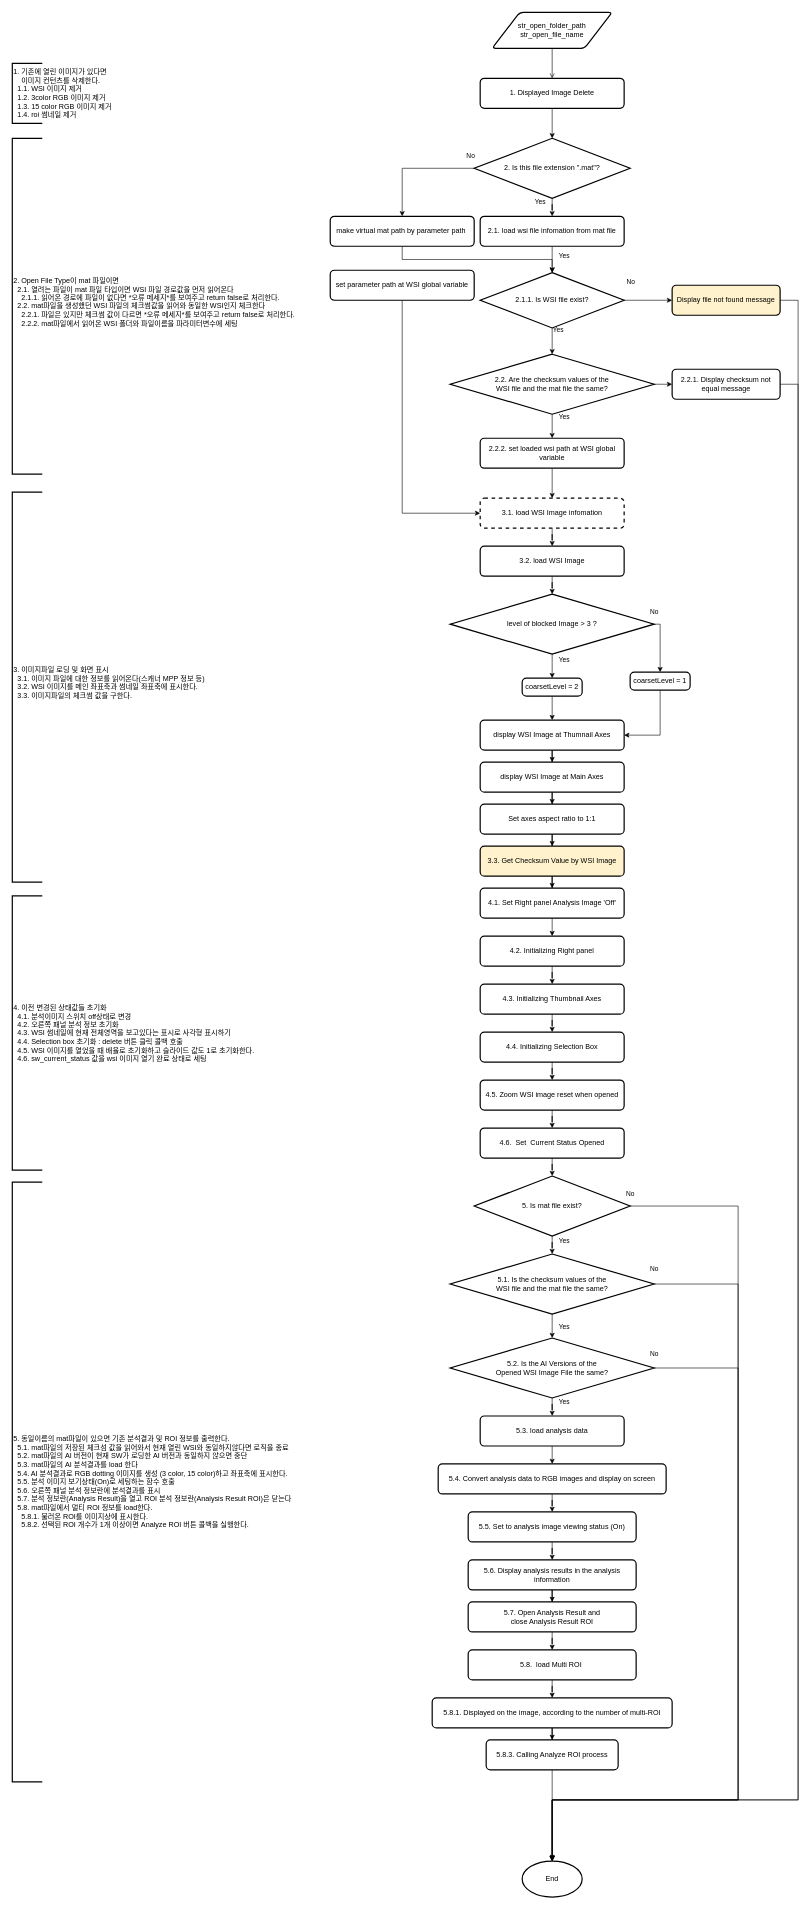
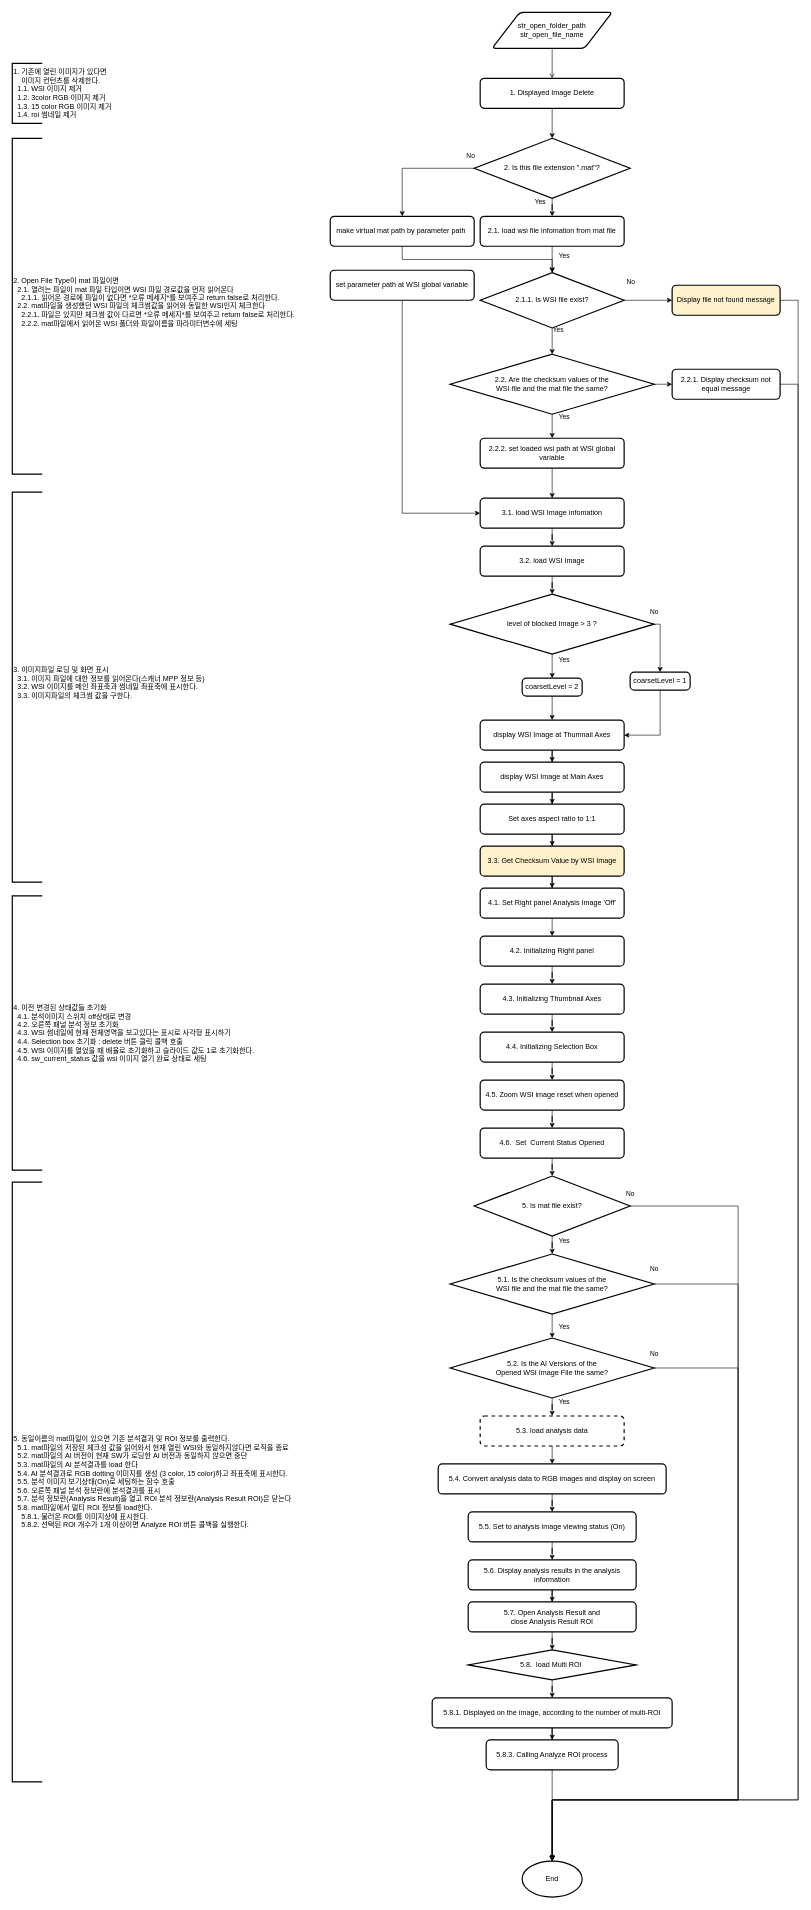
(552, 513) -> (552, 513)
(552, 1431) -> (552, 1431)
(552, 1665) -> (552, 1665)
